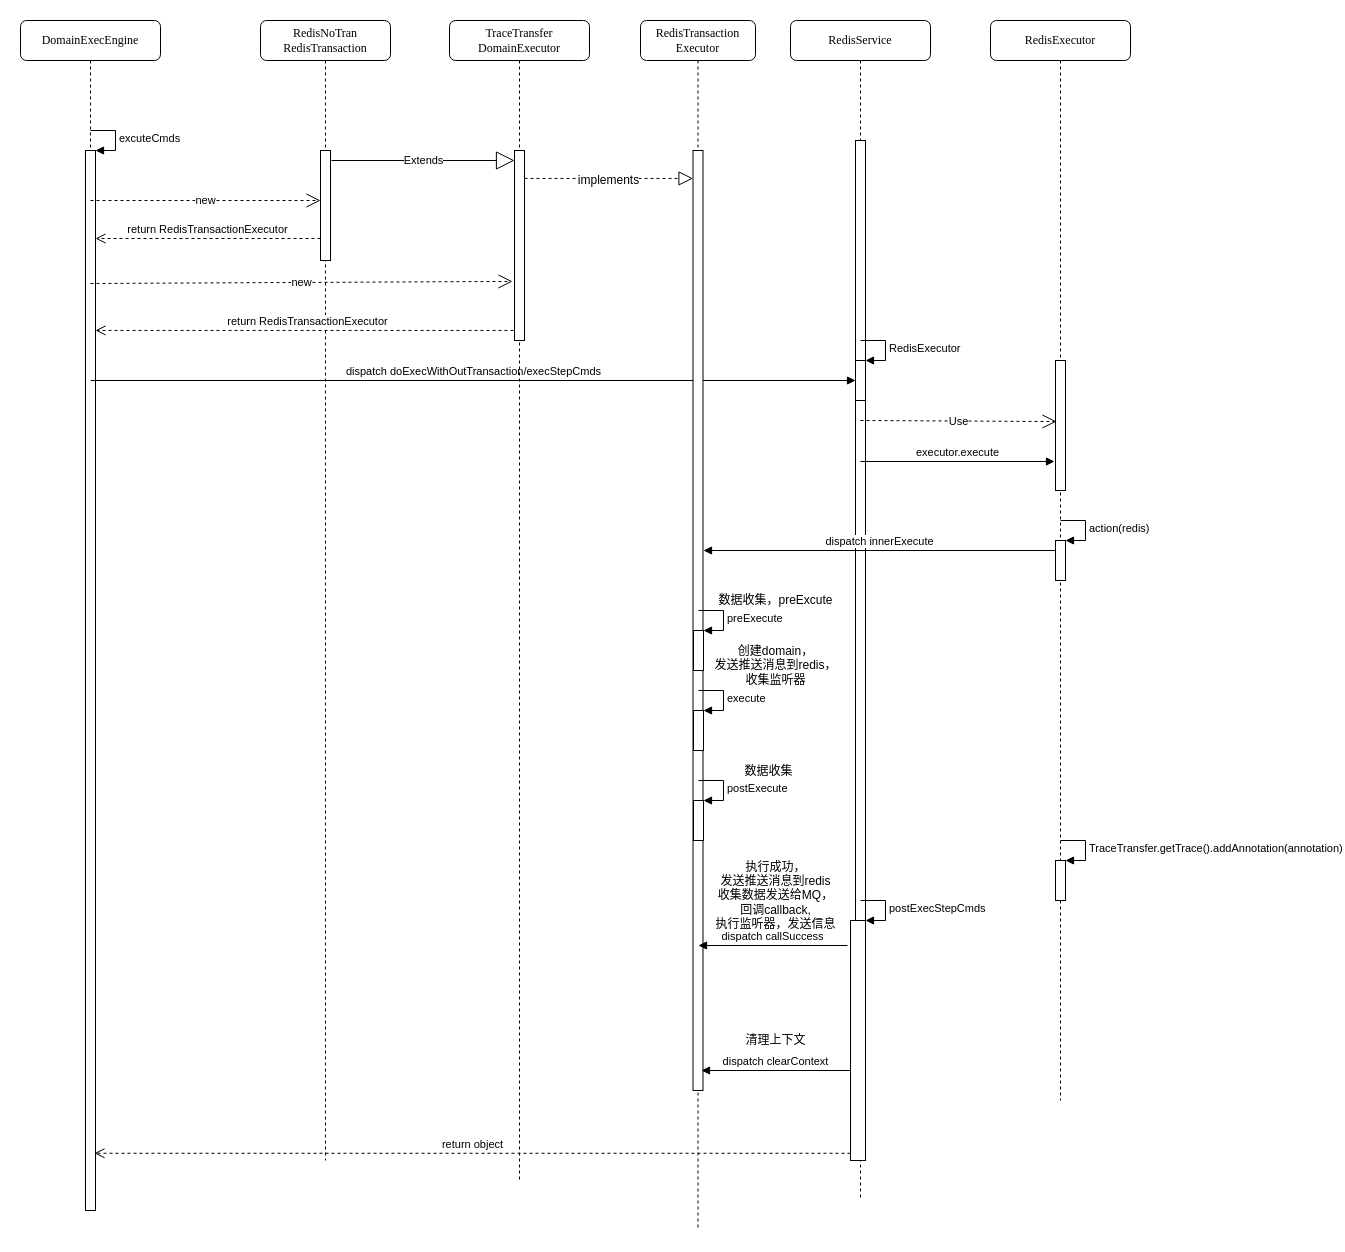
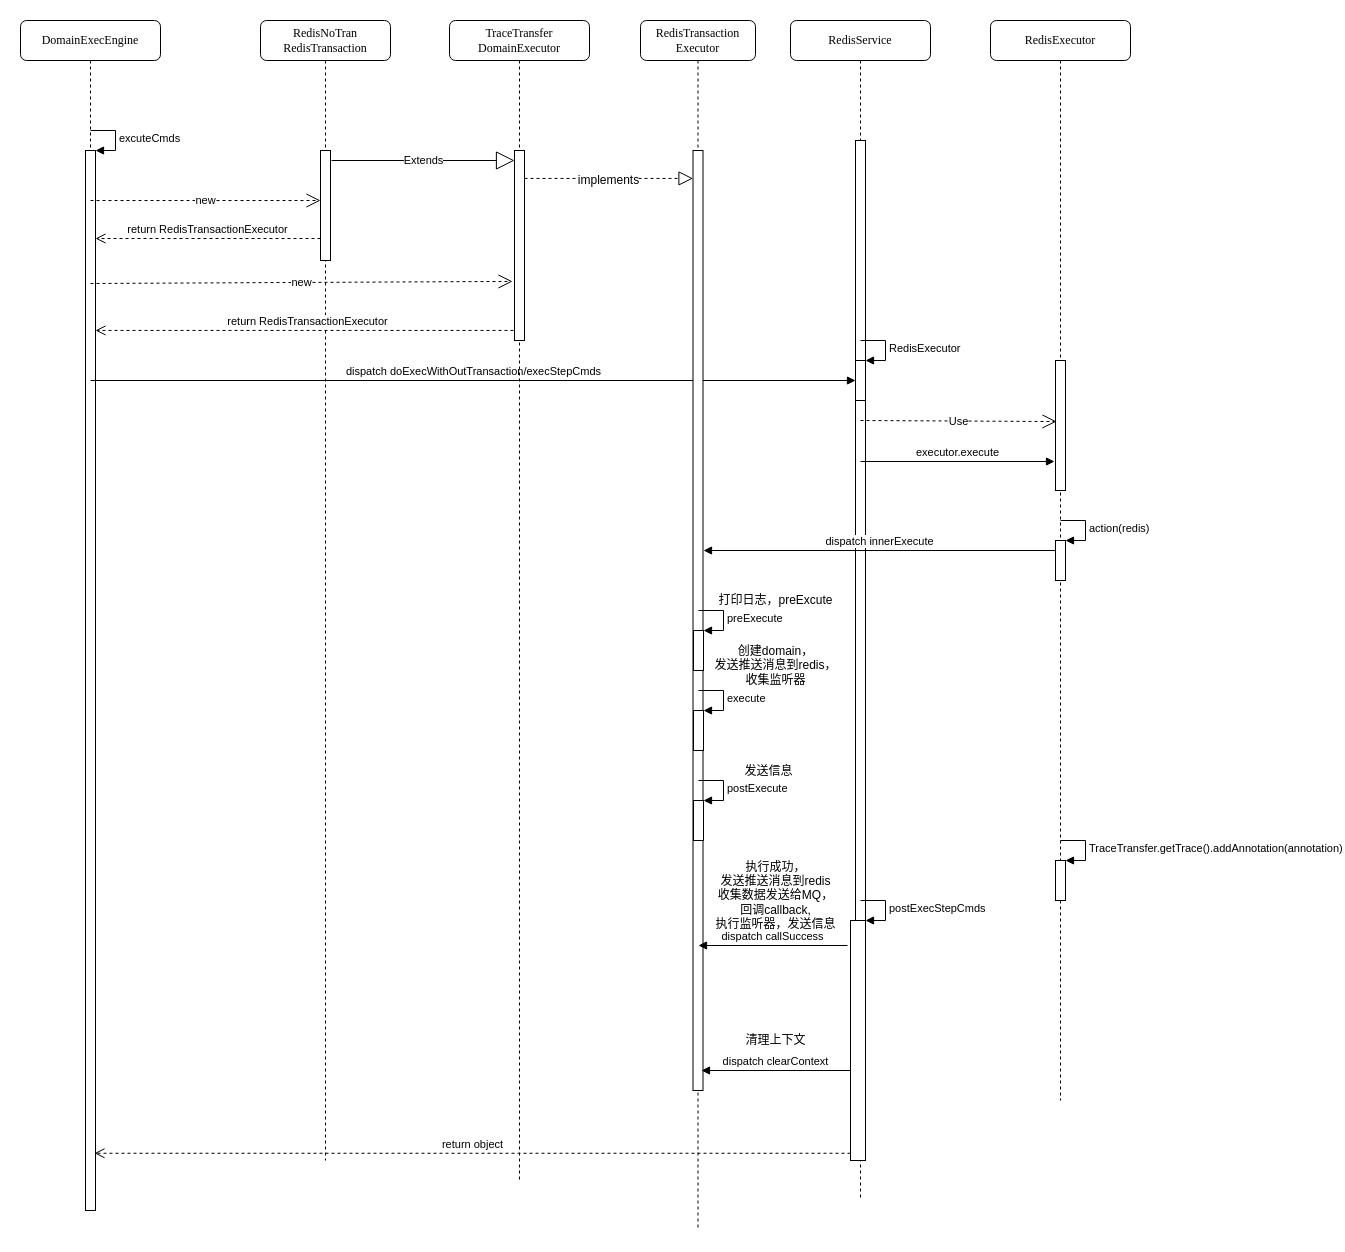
(776, 601) -> (776, 601)
(769, 772) -> (769, 772)
